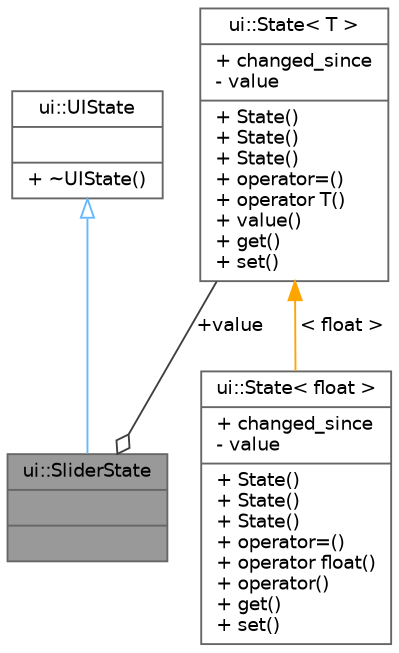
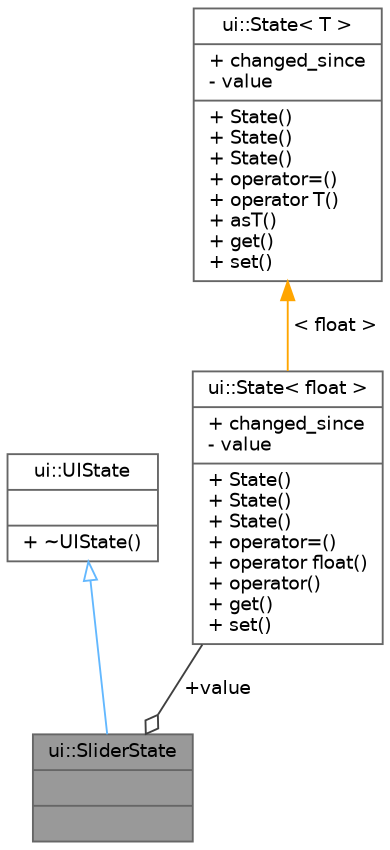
(259, 221) -> (244, 221)
(173, 358) -> (180, 679)
